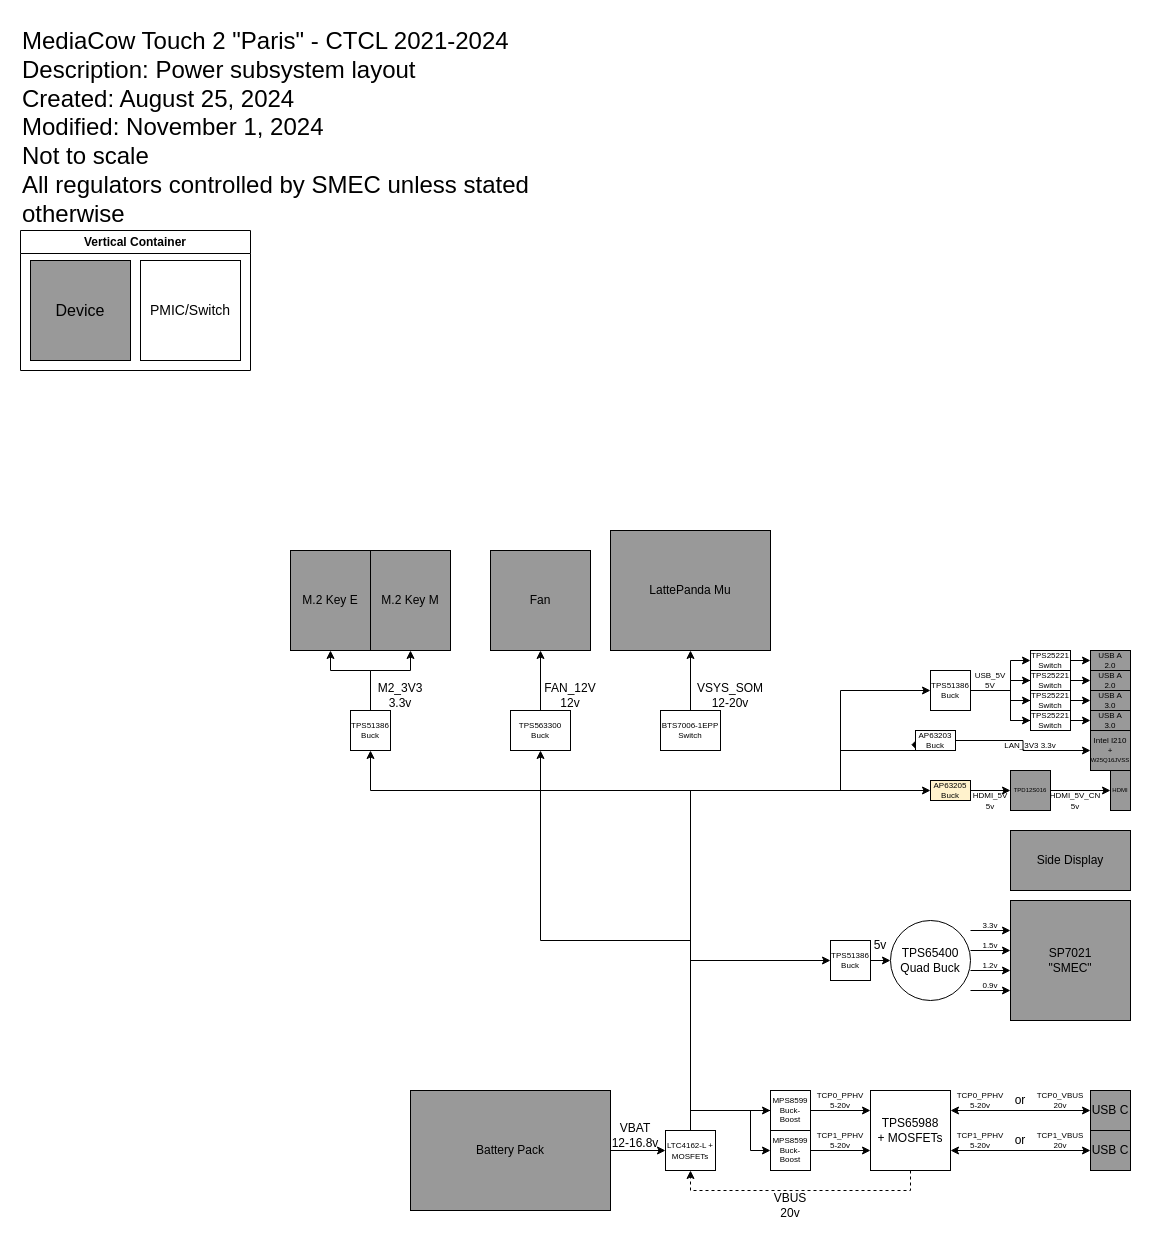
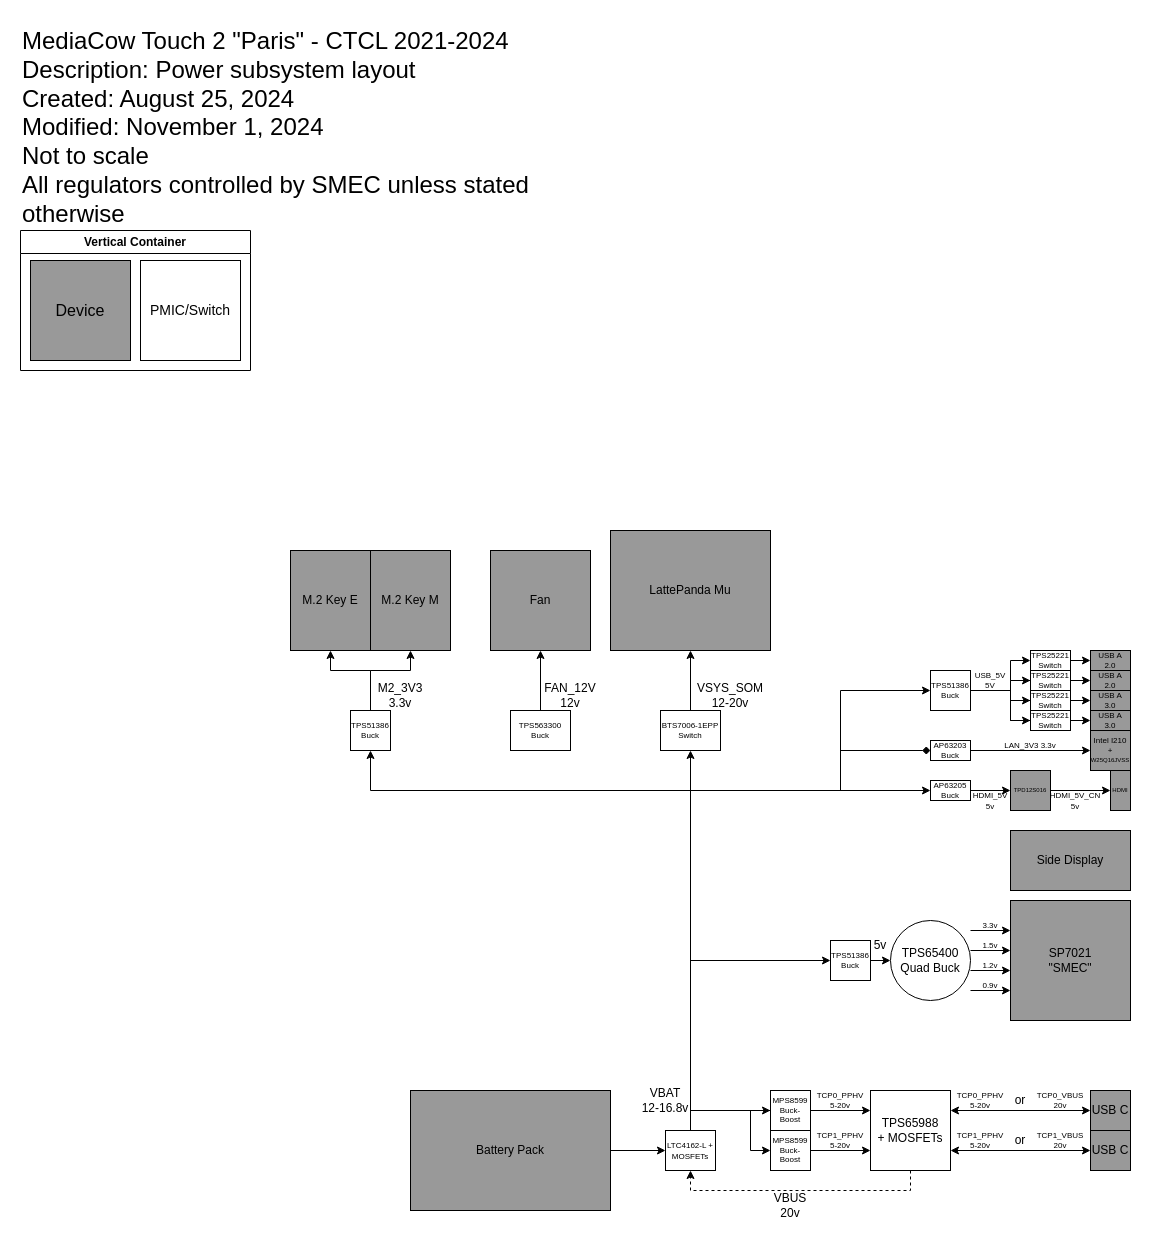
(936, 741) -> (951, 751)
(951, 791) -> (951, 791)
(541, 923) -> (691, 773)
(636, 1136) -> (666, 1101)
